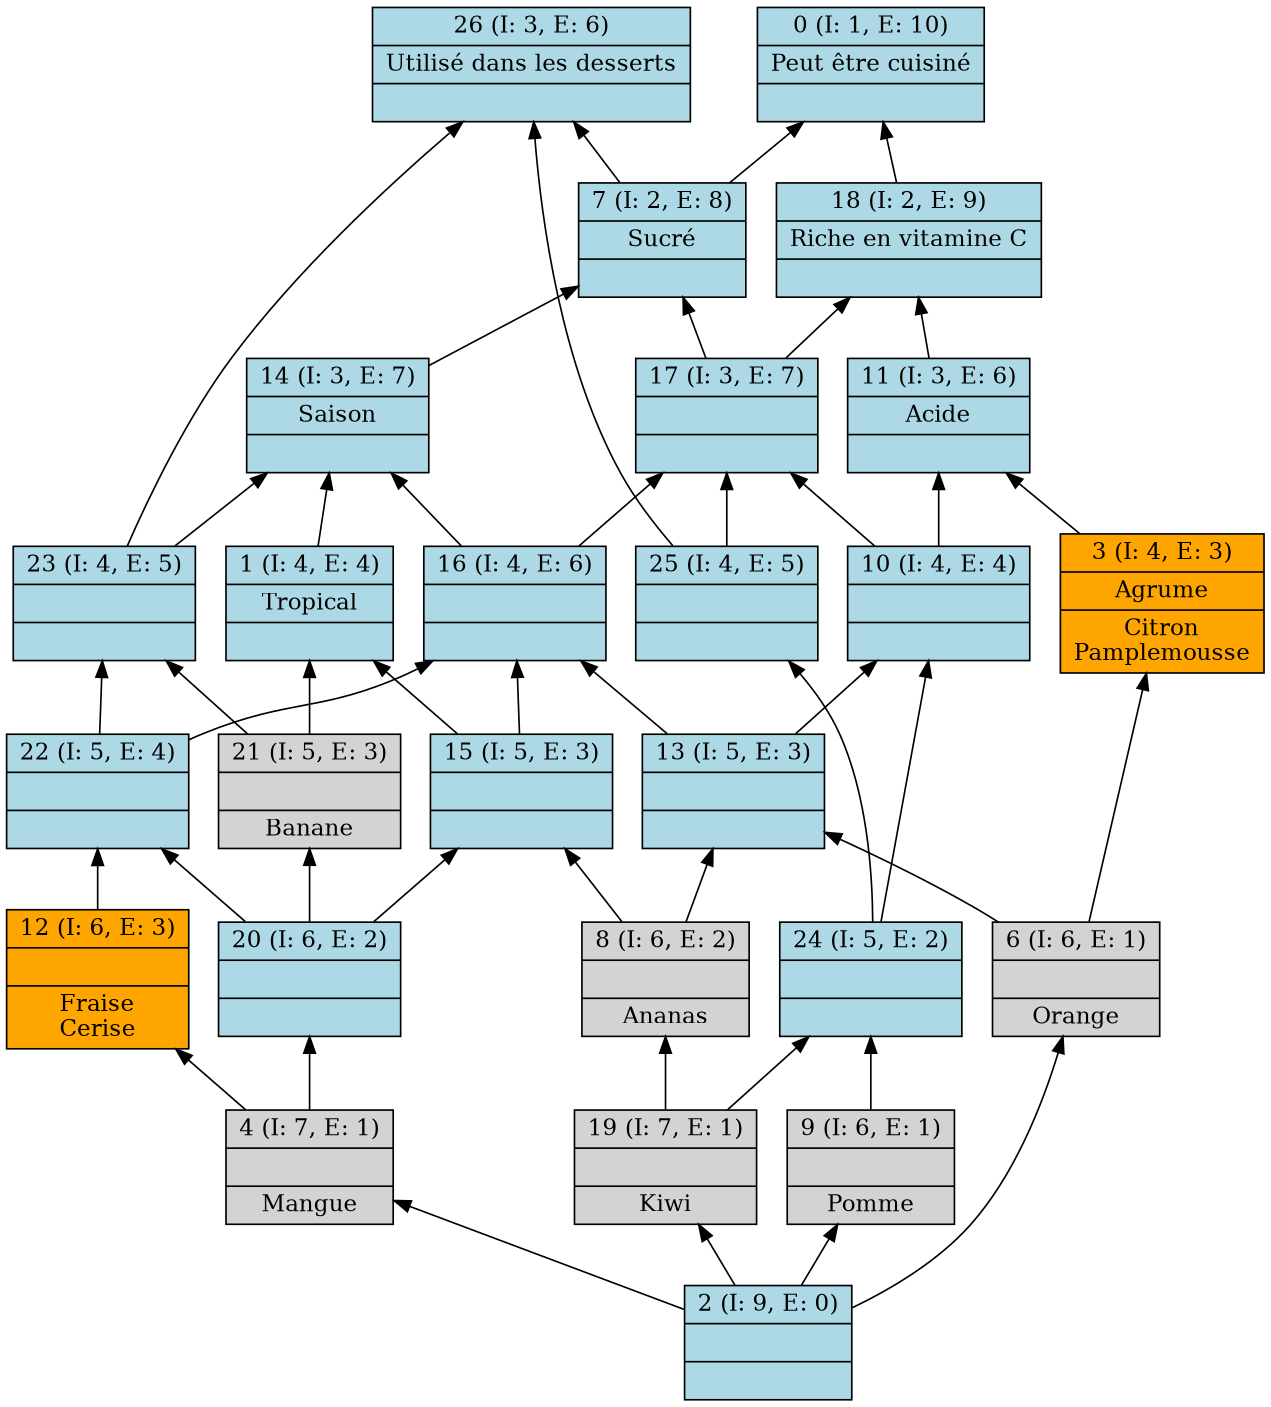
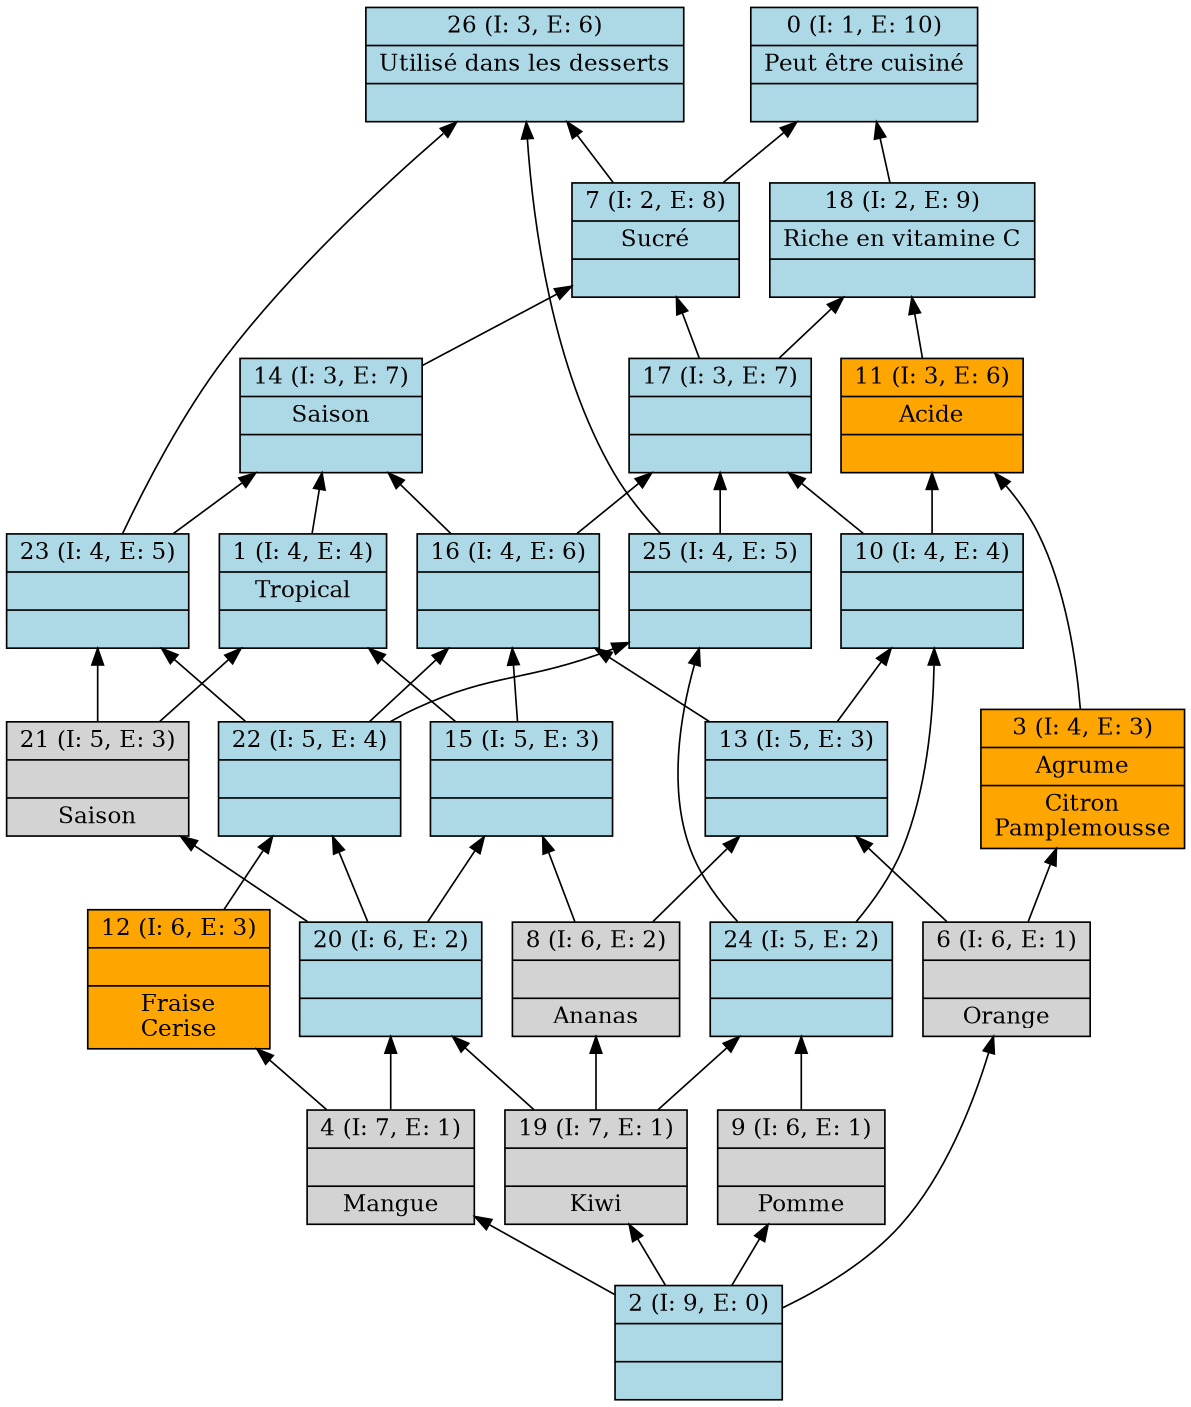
(939, 416) -> (932, 416)
none -> (500, 680)
(310, 829) -> (98, 816)
none -> (499, 1079)
